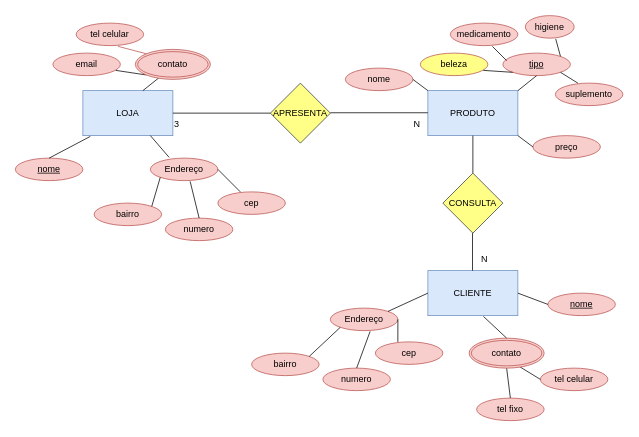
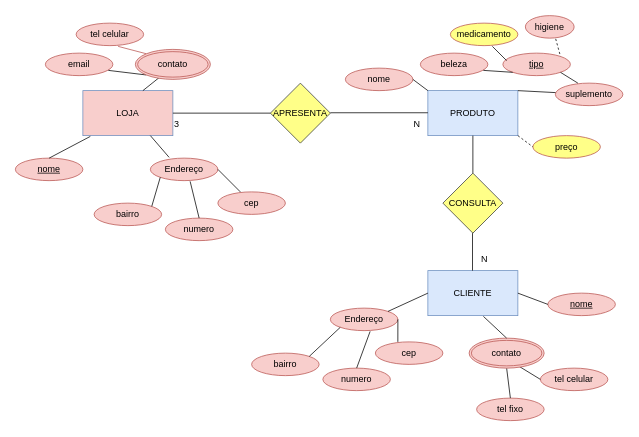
(484, 34) -> (484, 34)
(558, 47) -> (558, 47)
(87, 64) -> (79, 64)
(454, 64) -> (454, 64)
(527, 83) -> (536, 91)
(128, 113) -> (128, 113)
(525, 141) -> (525, 141)
(567, 147) -> (567, 147)
